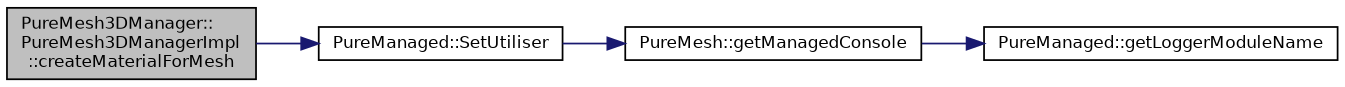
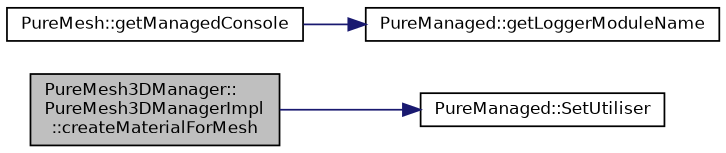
(585, 44) -> none
